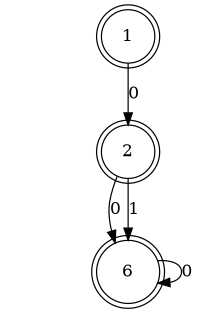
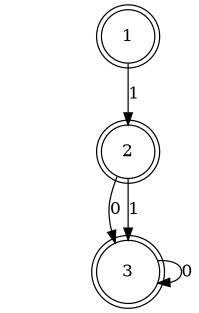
(134, 94) -> (134, 94)
(128, 272) -> (128, 272)
